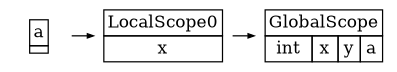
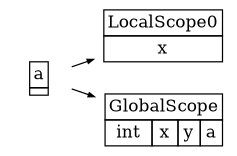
(240, 36) -> (80, 92)
